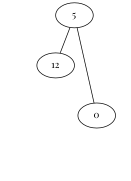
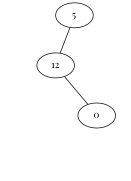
(86, 65) -> (76, 90)
